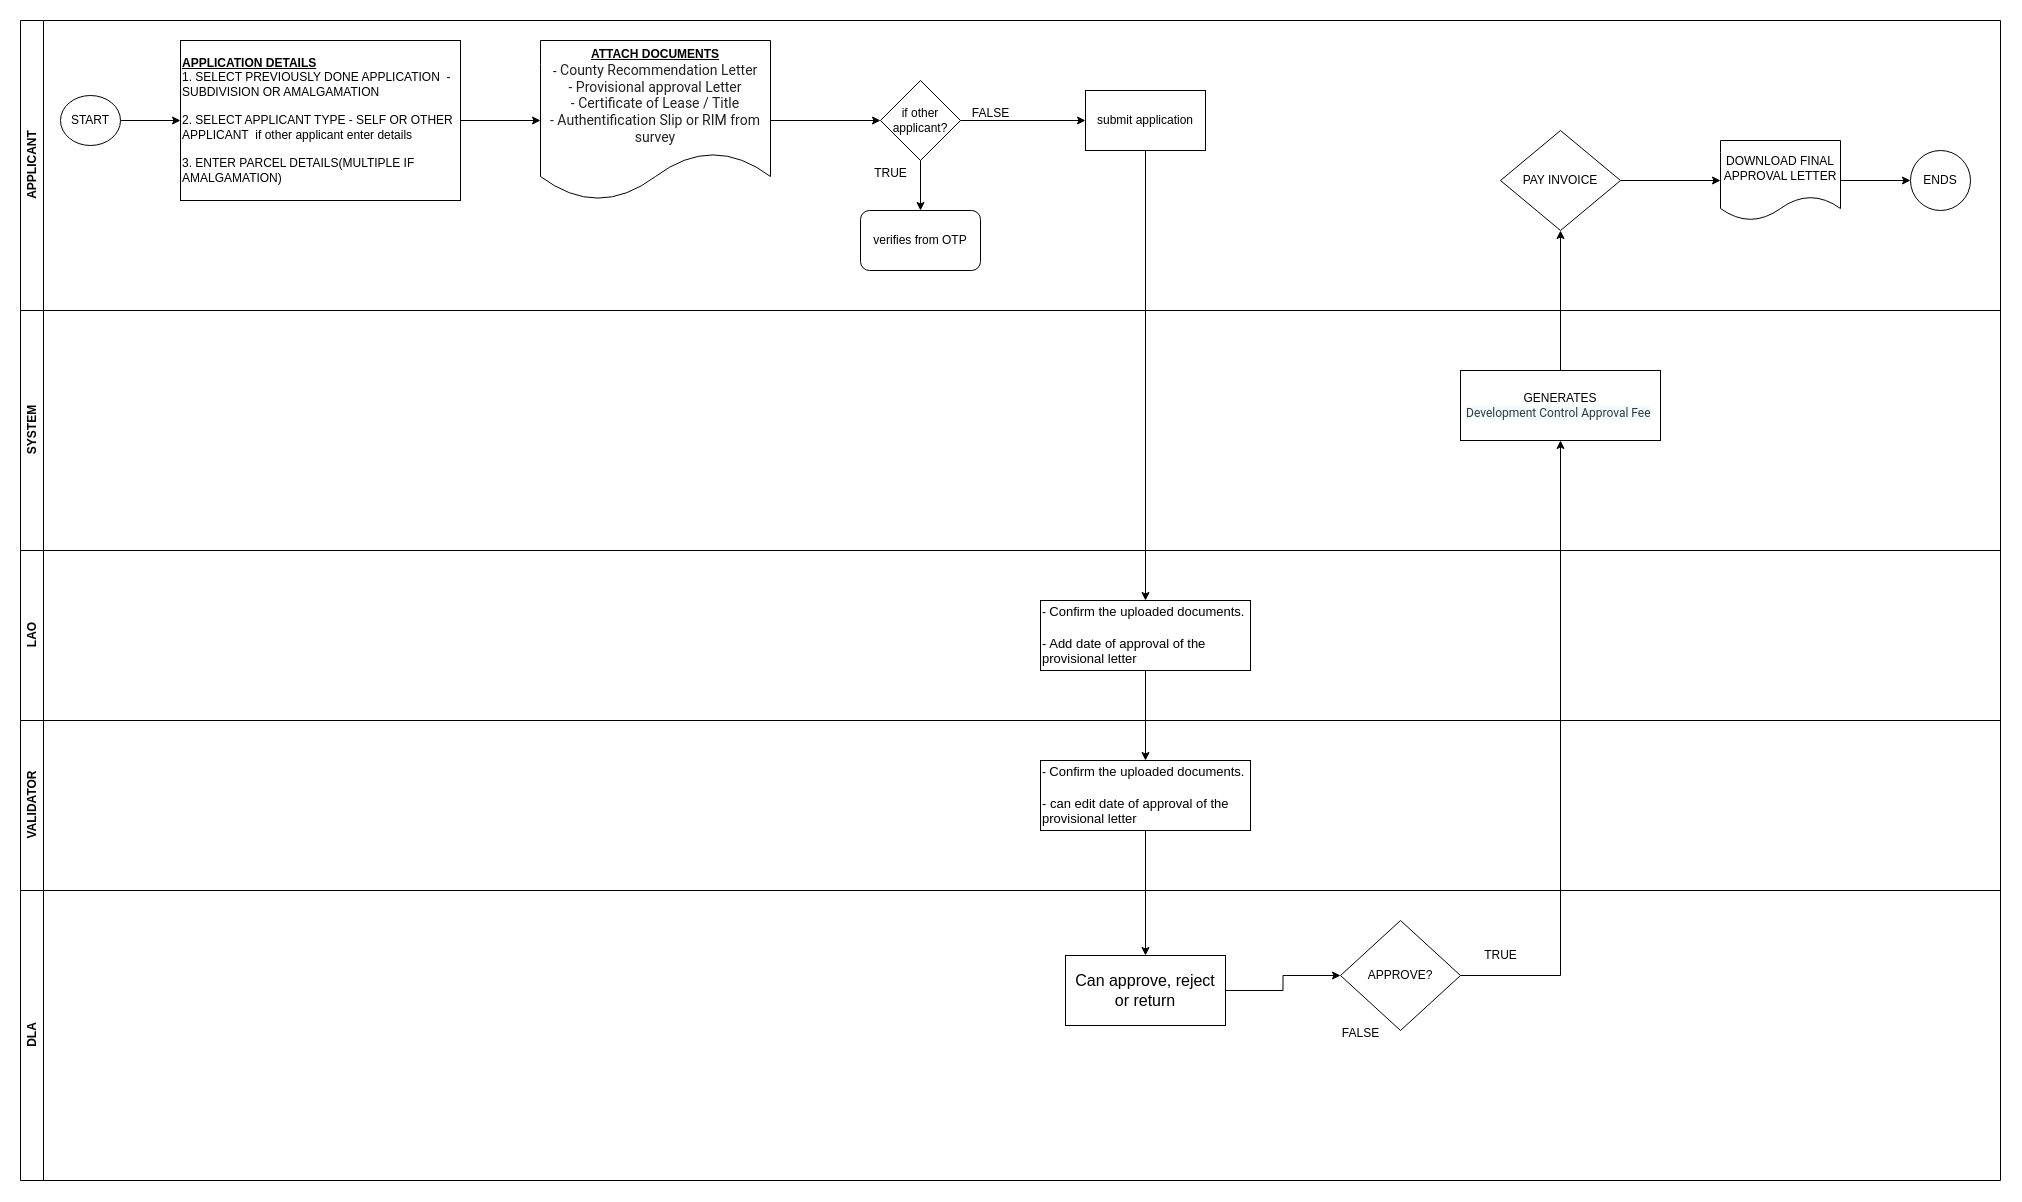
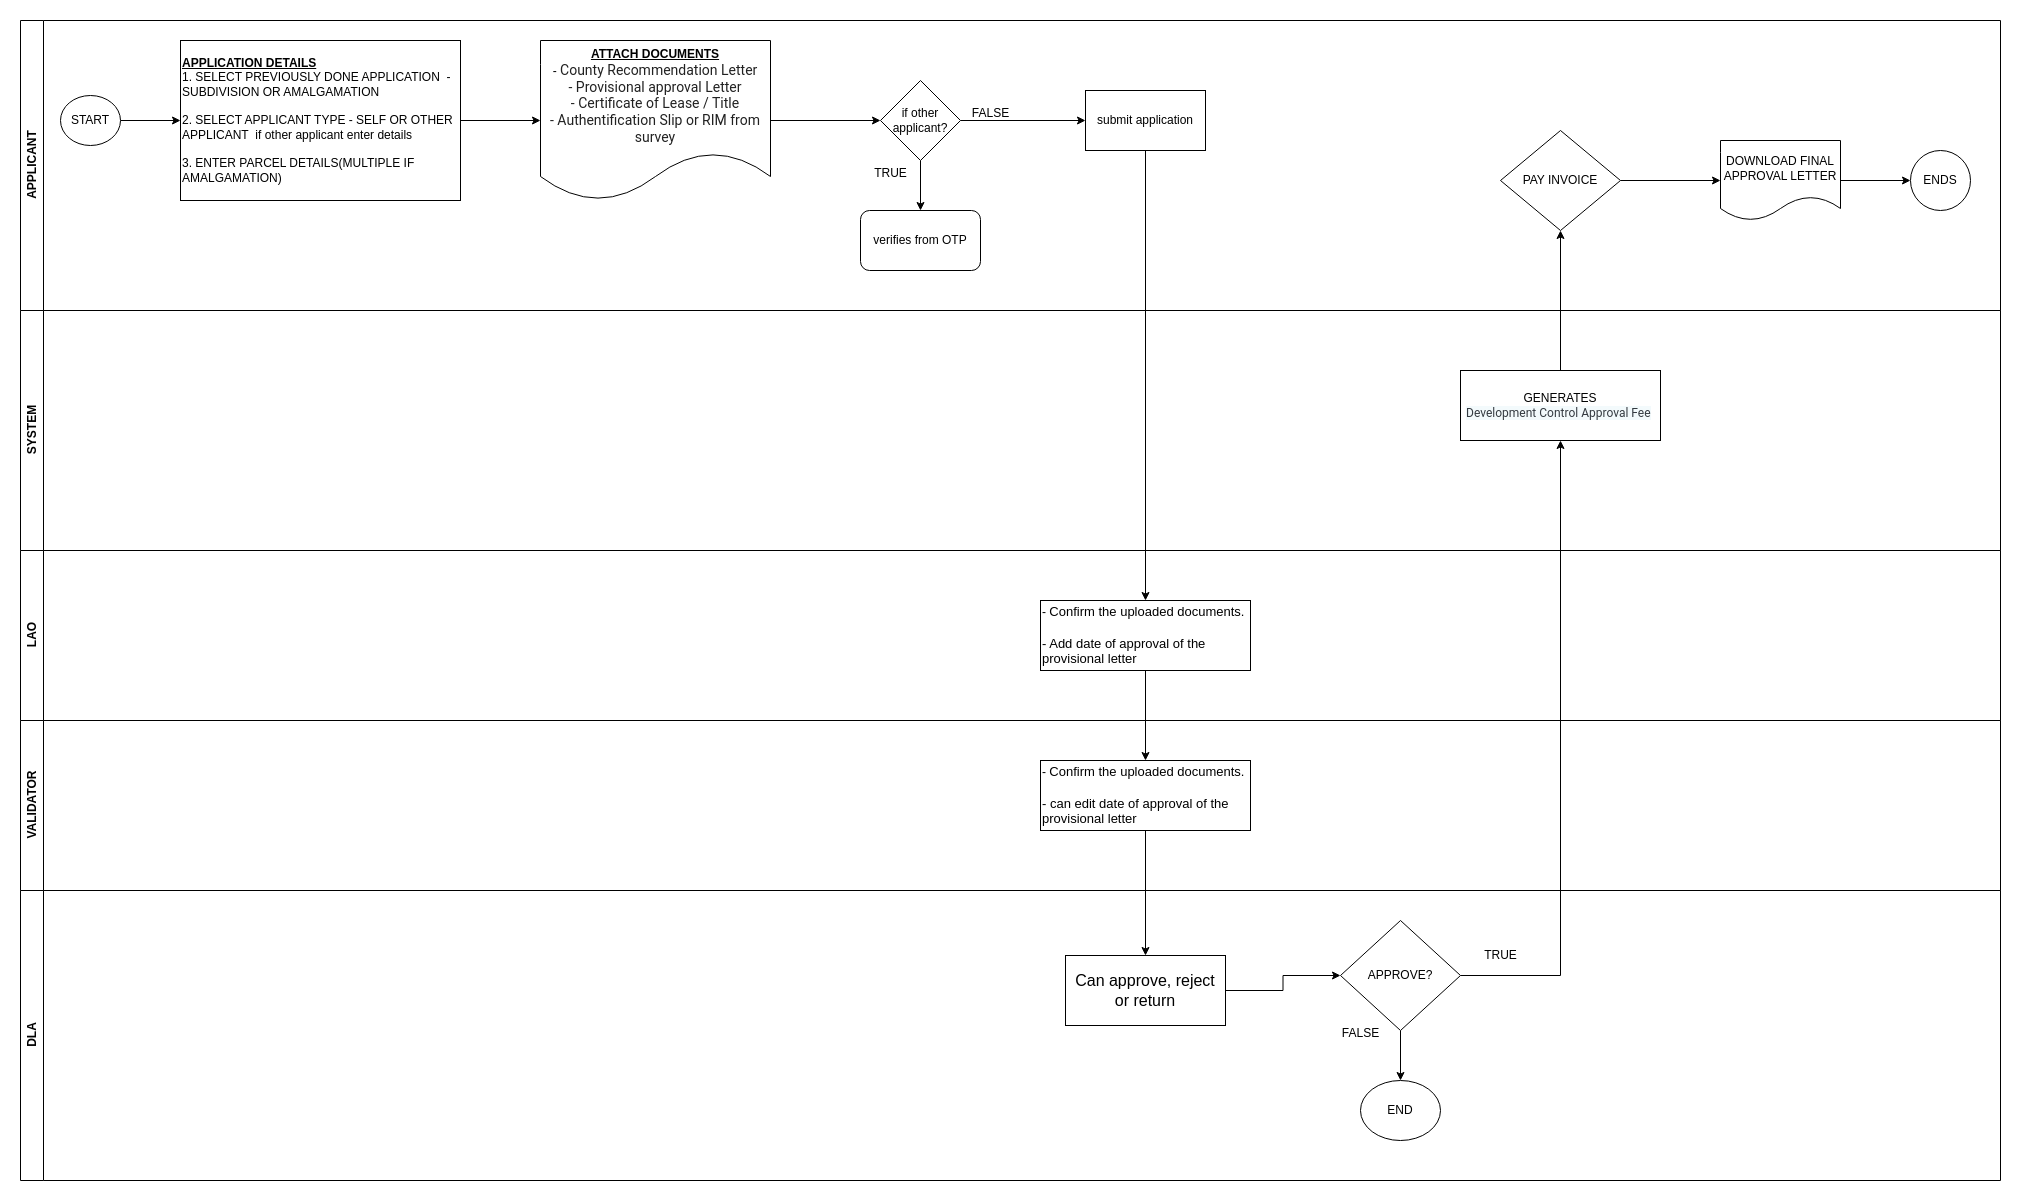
none -> (1401, 1052)
none -> (1401, 1111)
